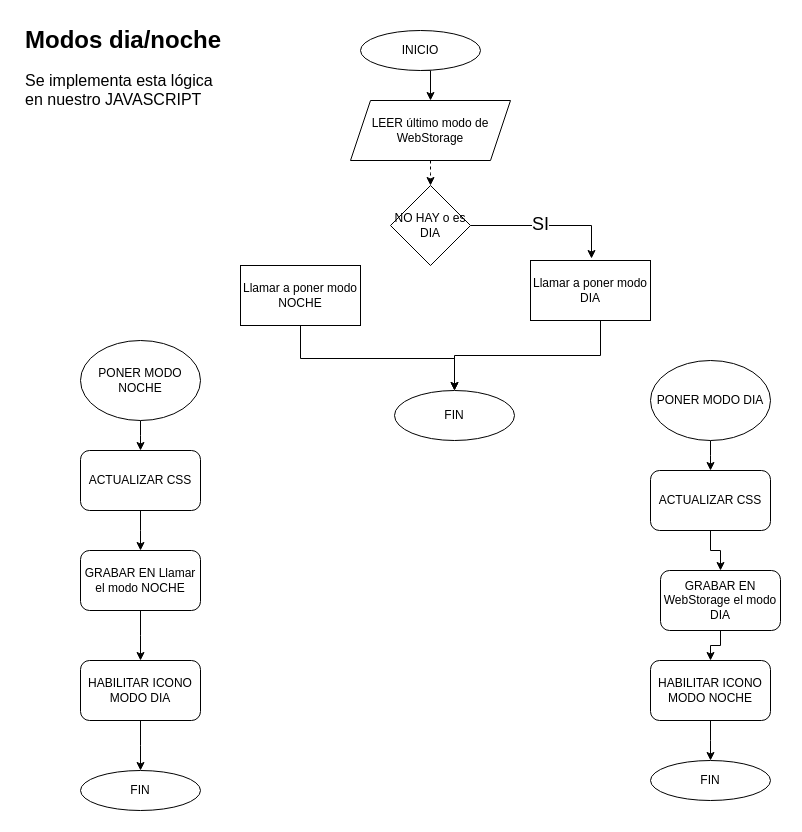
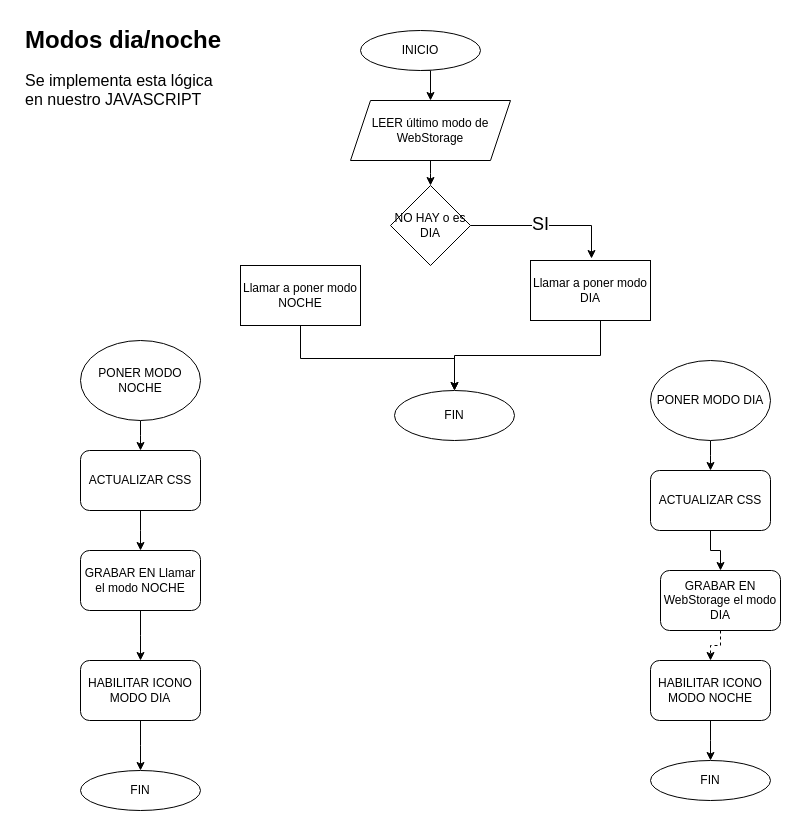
(431, 170) -> (431, 170)
(720, 646) -> (720, 646)
